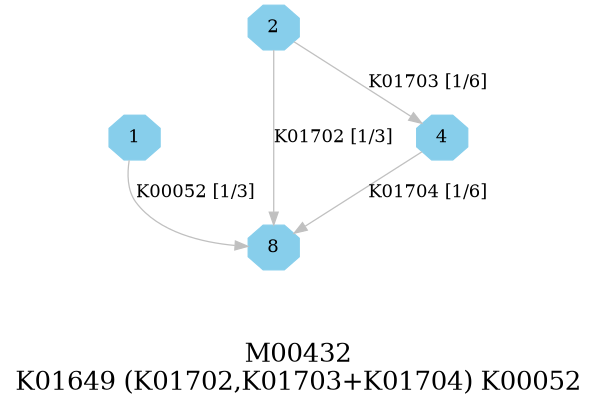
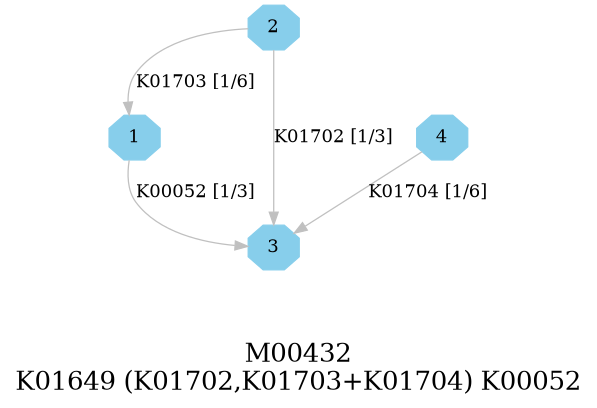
(353, 79) -> (173, 45)
(274, 248) -> (274, 248)
